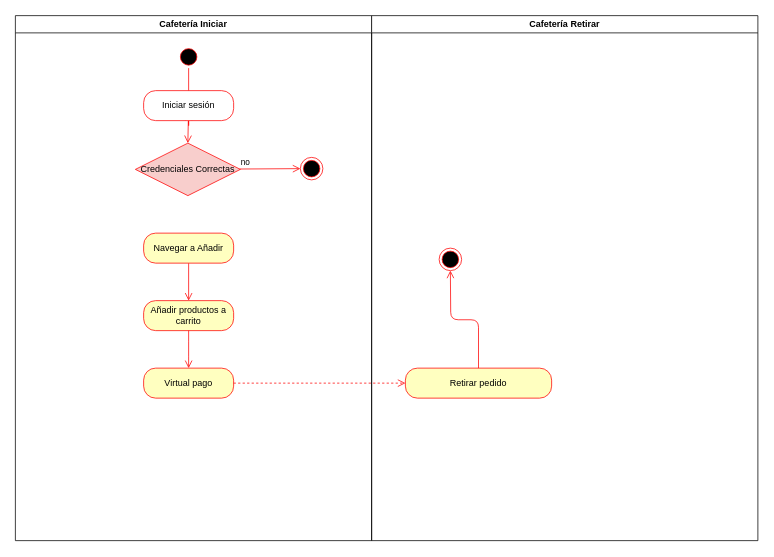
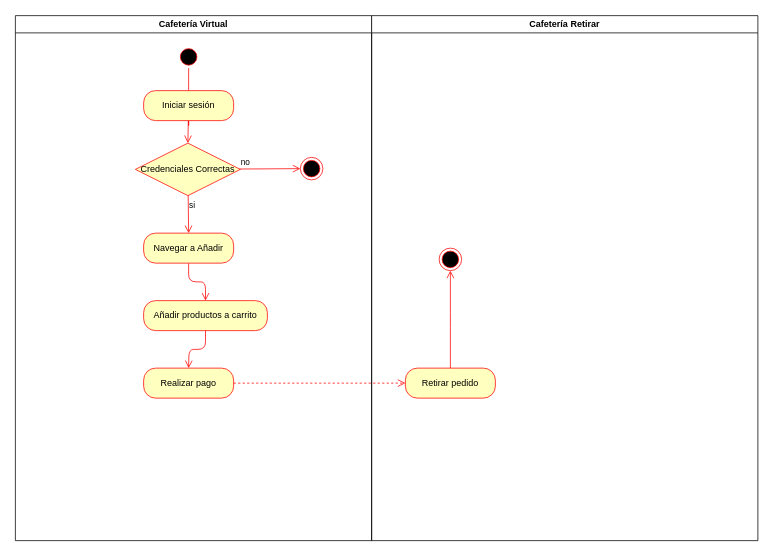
(194, 24) -> (194, 24)
(189, 105) -> (189, 105)
(188, 169) -> (188, 169)
none -> (188, 213)
(189, 315) -> (206, 315)
(189, 383) -> (189, 383)
(479, 383) -> (450, 383)
